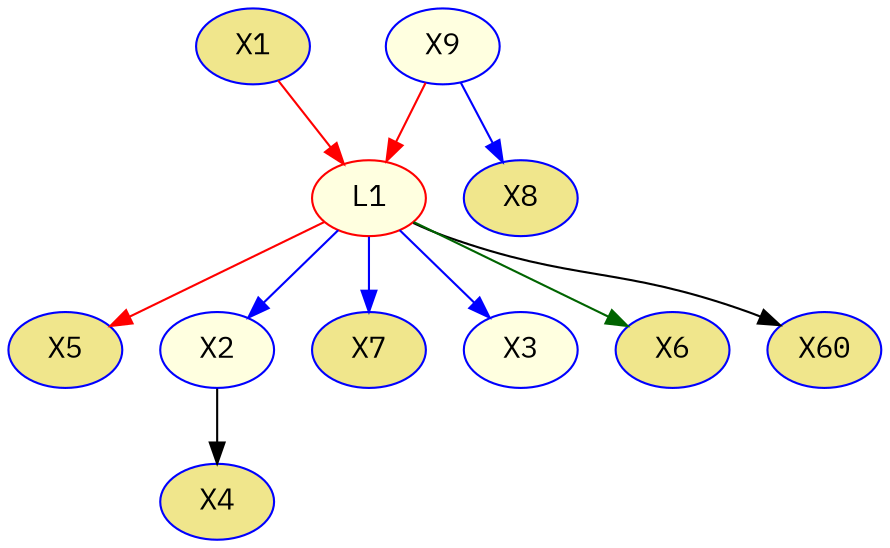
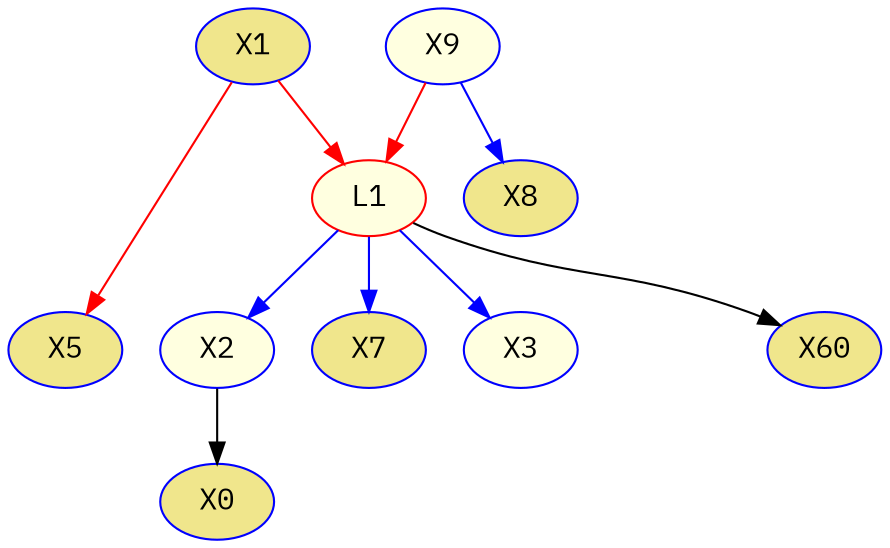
(227, 269) -> (165, 189)
(673, 350) -> none
(217, 502) -> (217, 502)
